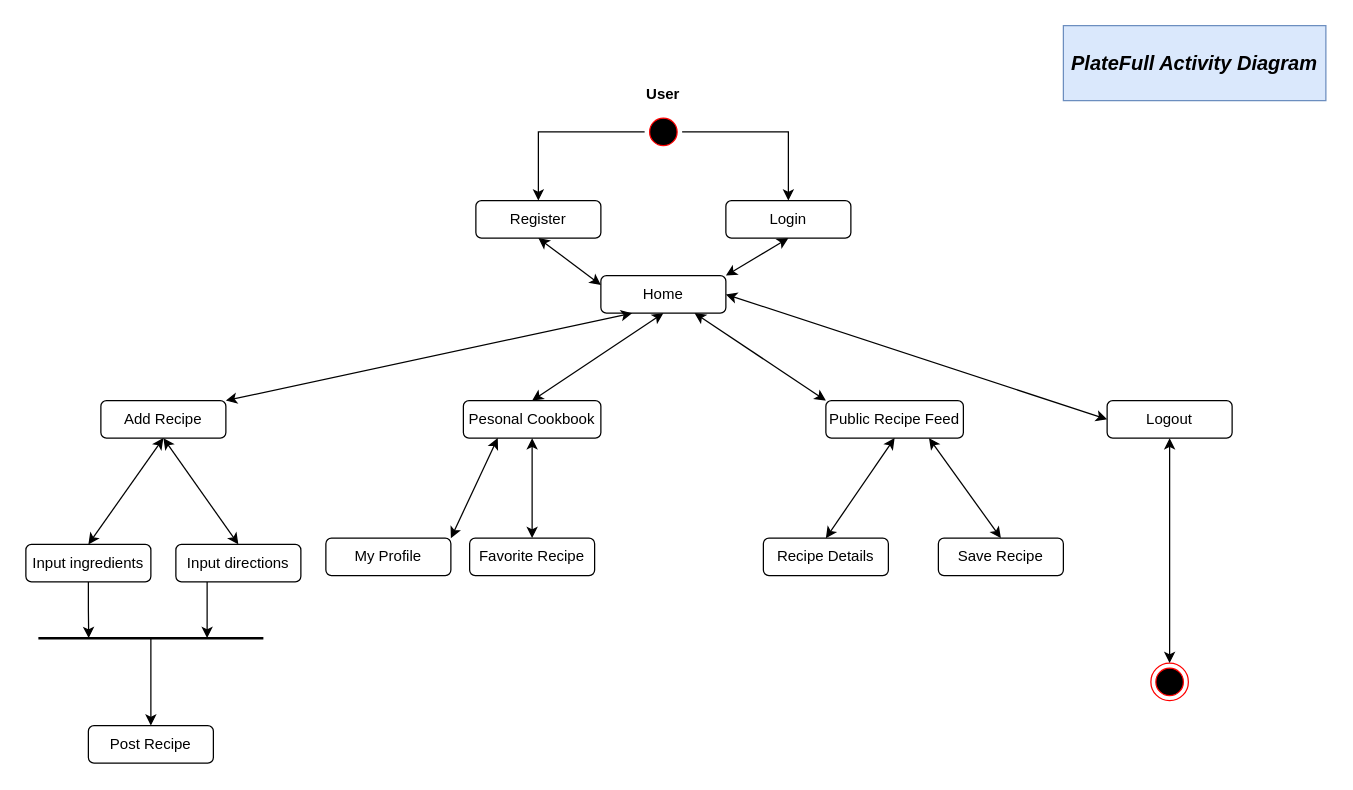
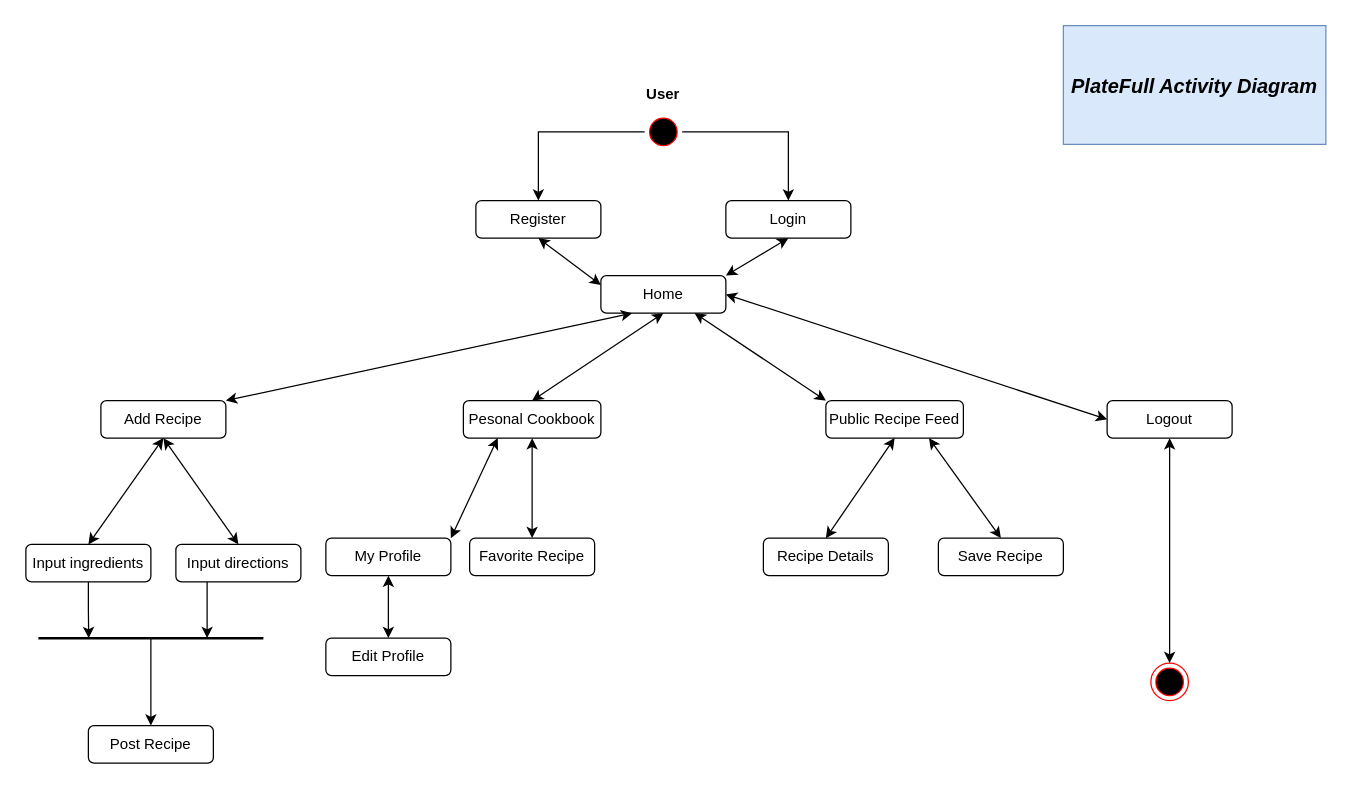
(1194, 63) -> (1194, 85)
none -> (388, 607)
none -> (388, 657)
